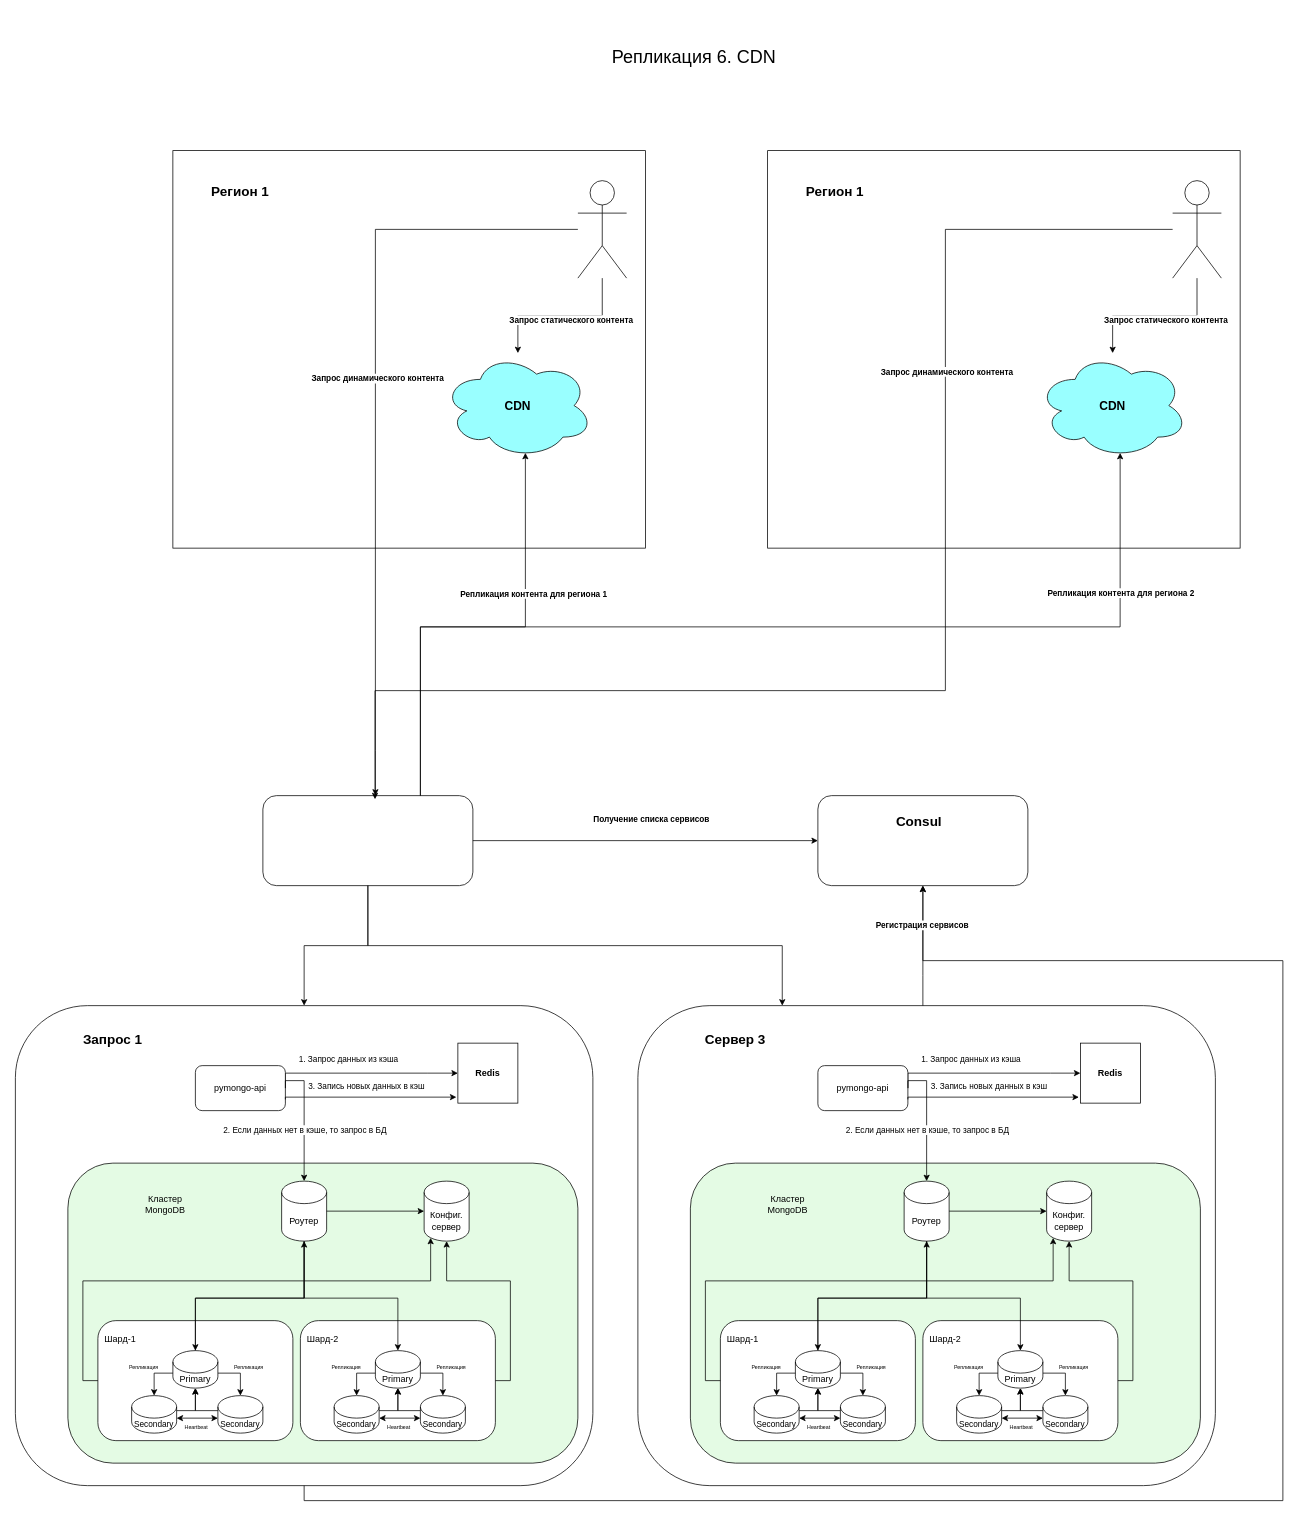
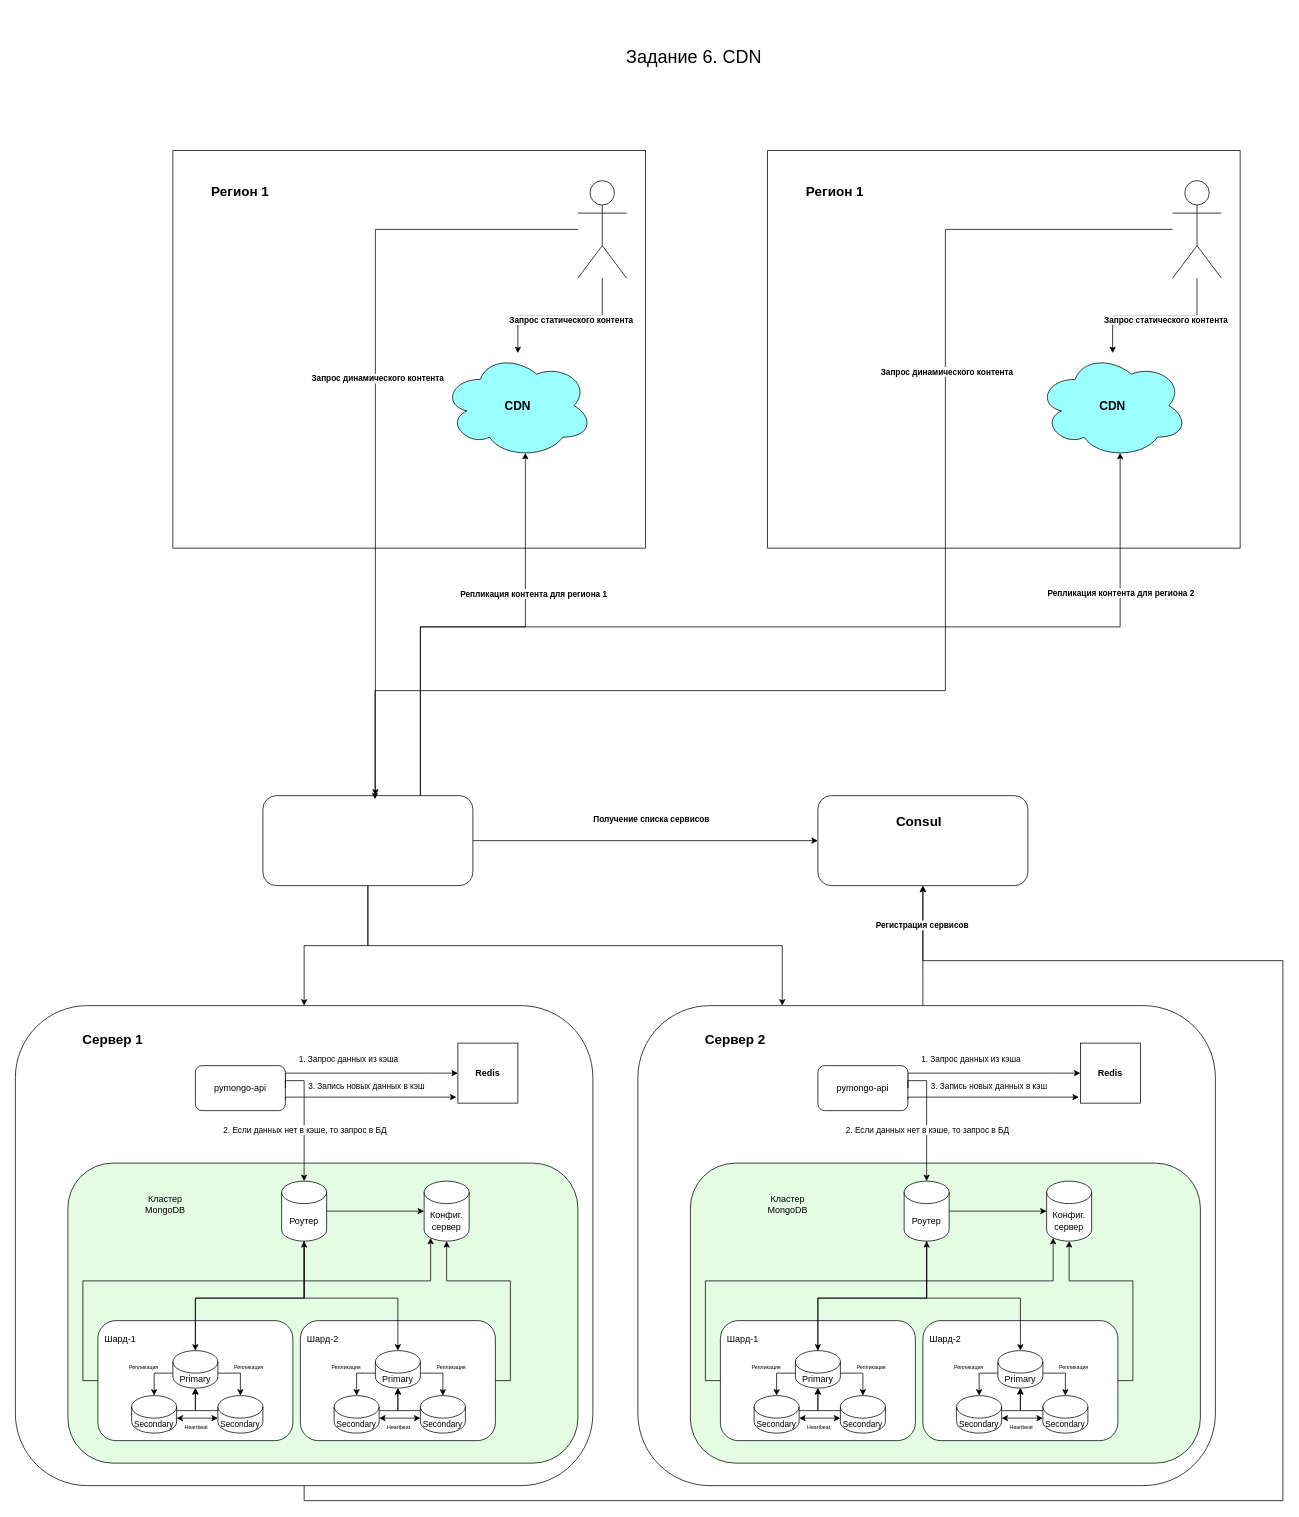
(694, 57) -> (694, 57)
(113, 1039) -> (113, 1039)
(735, 1039) -> (735, 1039)
